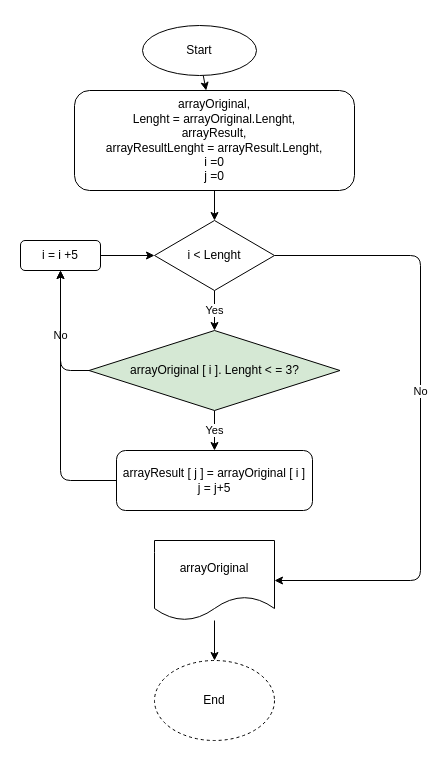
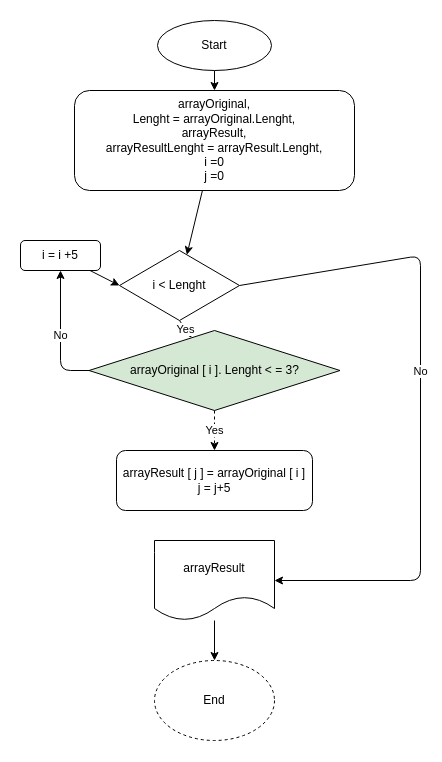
(200, 51) -> (215, 46)
(215, 256) -> (180, 286)
(215, 418) -> (215, 418)
(61, 447) -> none
(215, 569) -> (215, 569)
